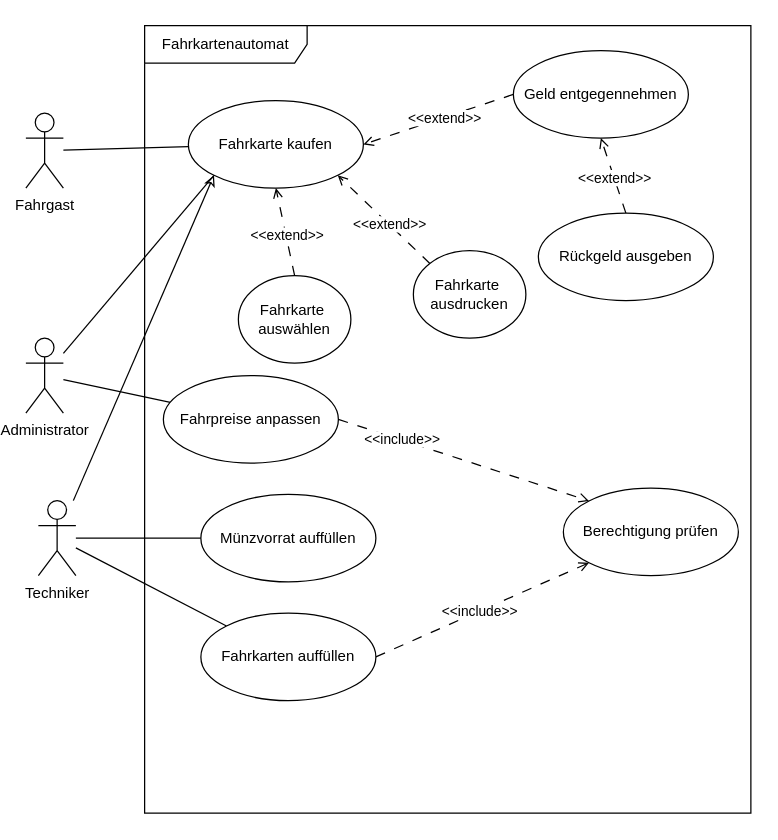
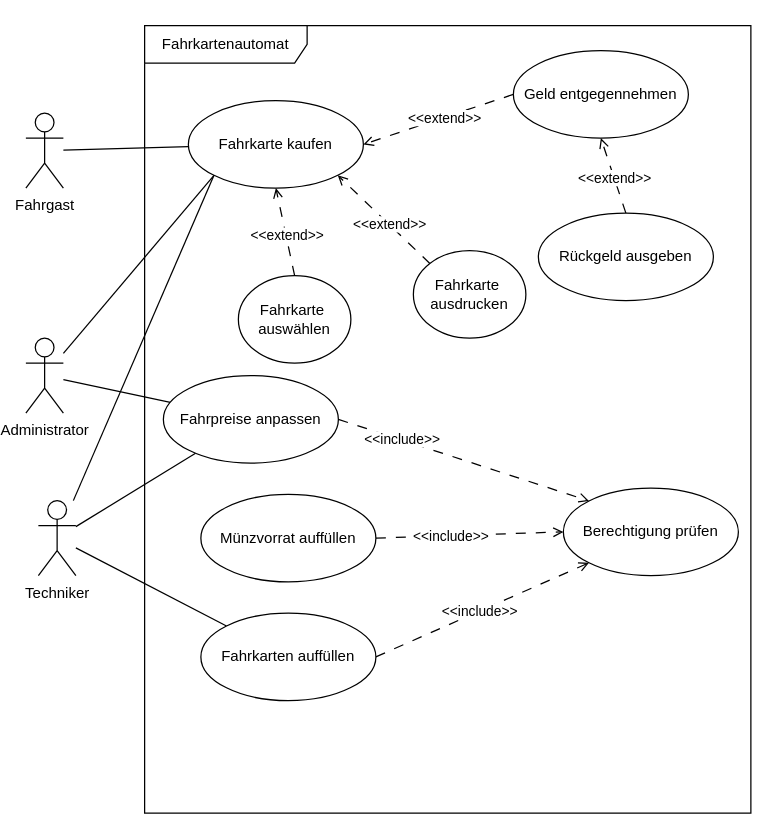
(210, 184) -> (211, 182)
none -> (468, 535)
(138, 538) -> (136, 489)
